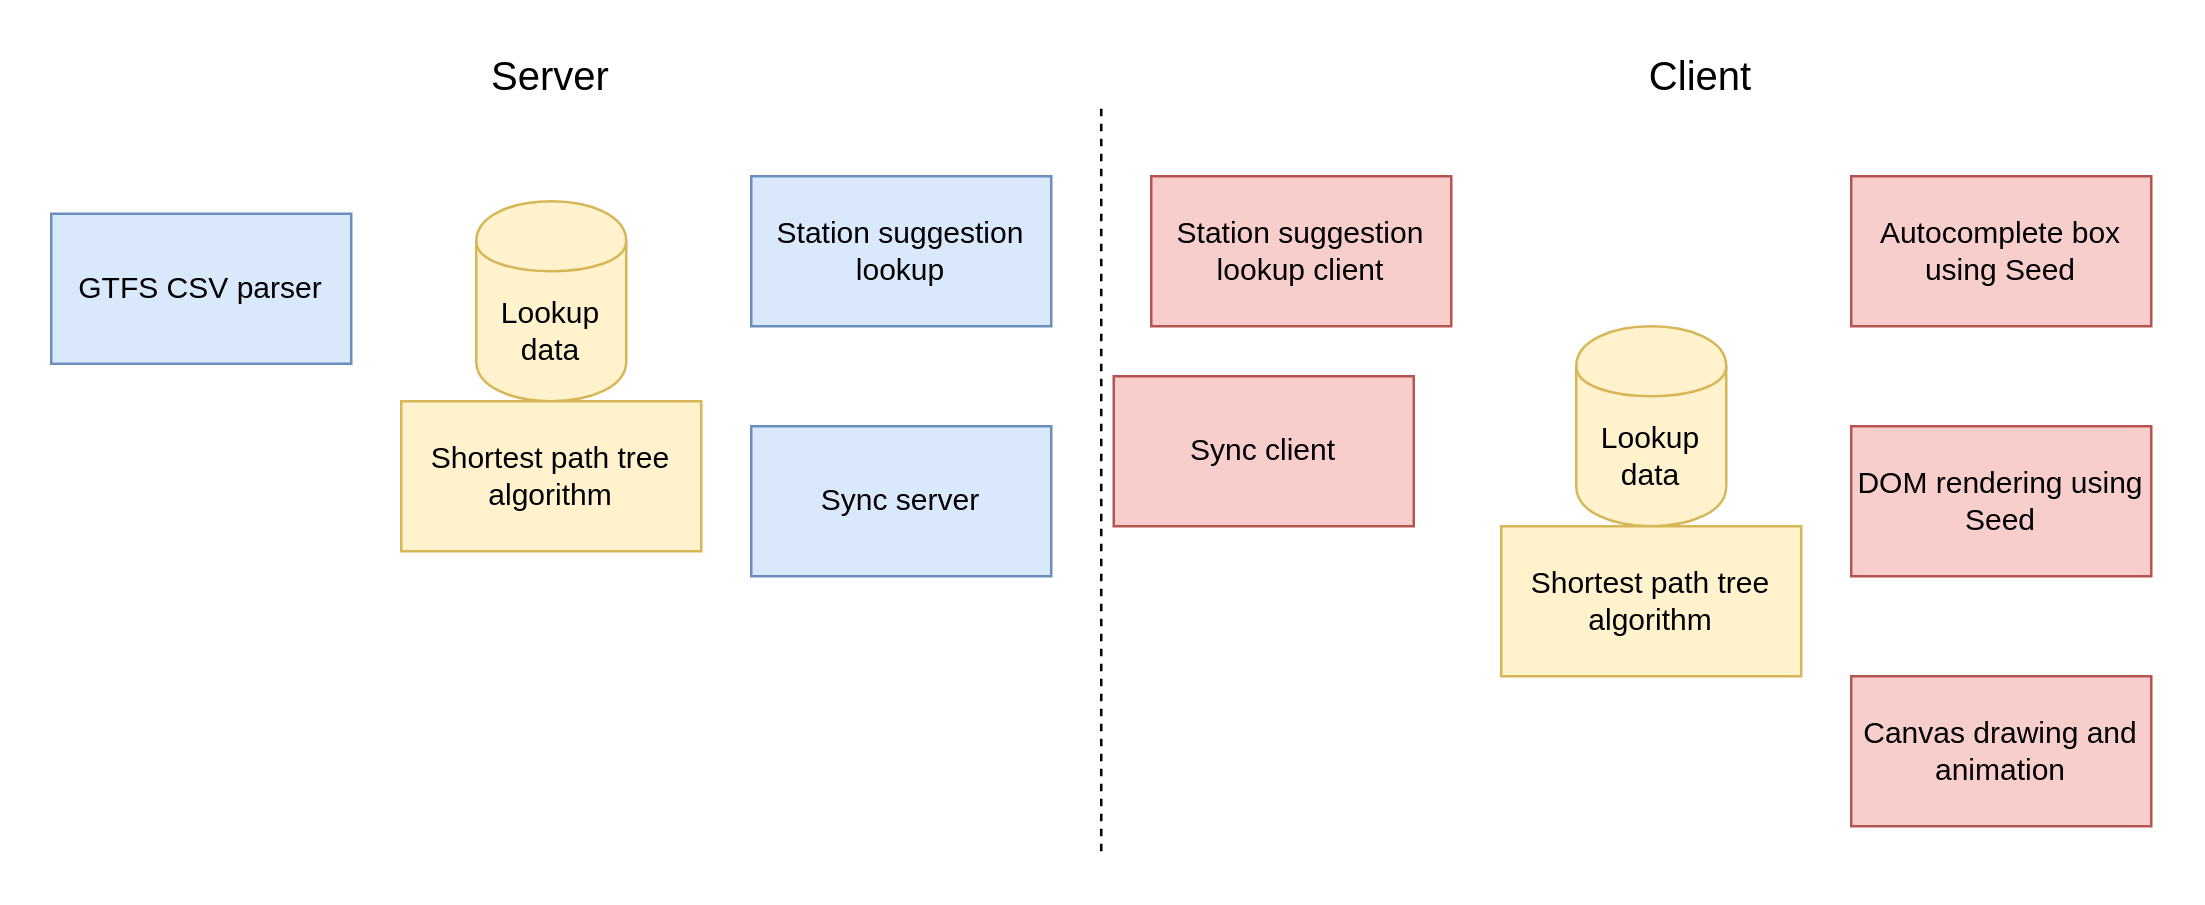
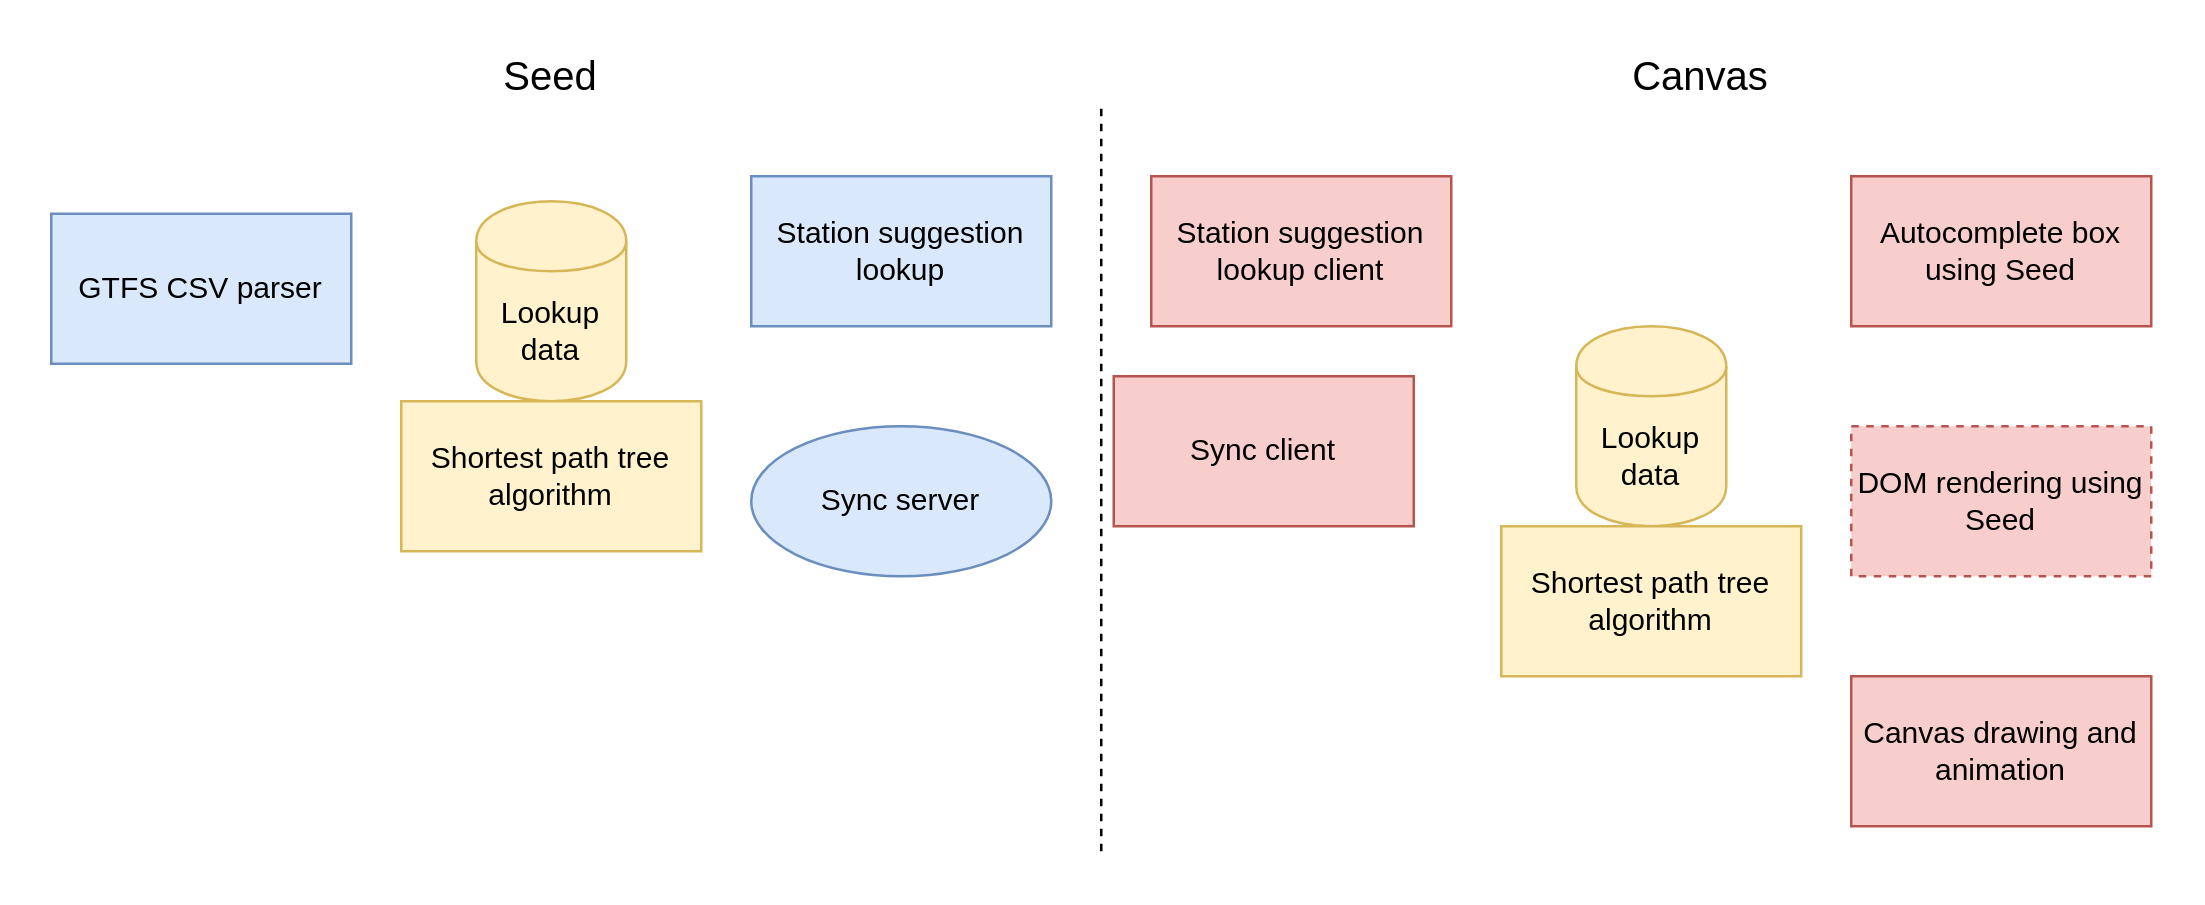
(551, 76) -> (551, 76)
(1701, 76) -> (1701, 76)
(901, 501) -> (901, 501)
(2001, 501) -> (2001, 501)
